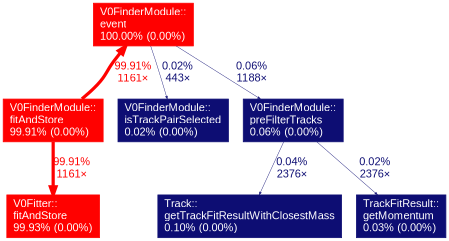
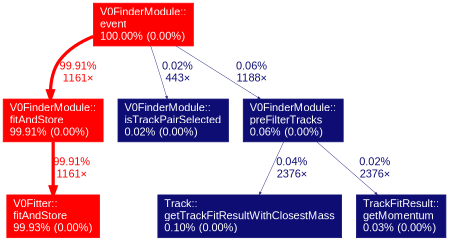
(103, 78) -> (63, 57)
